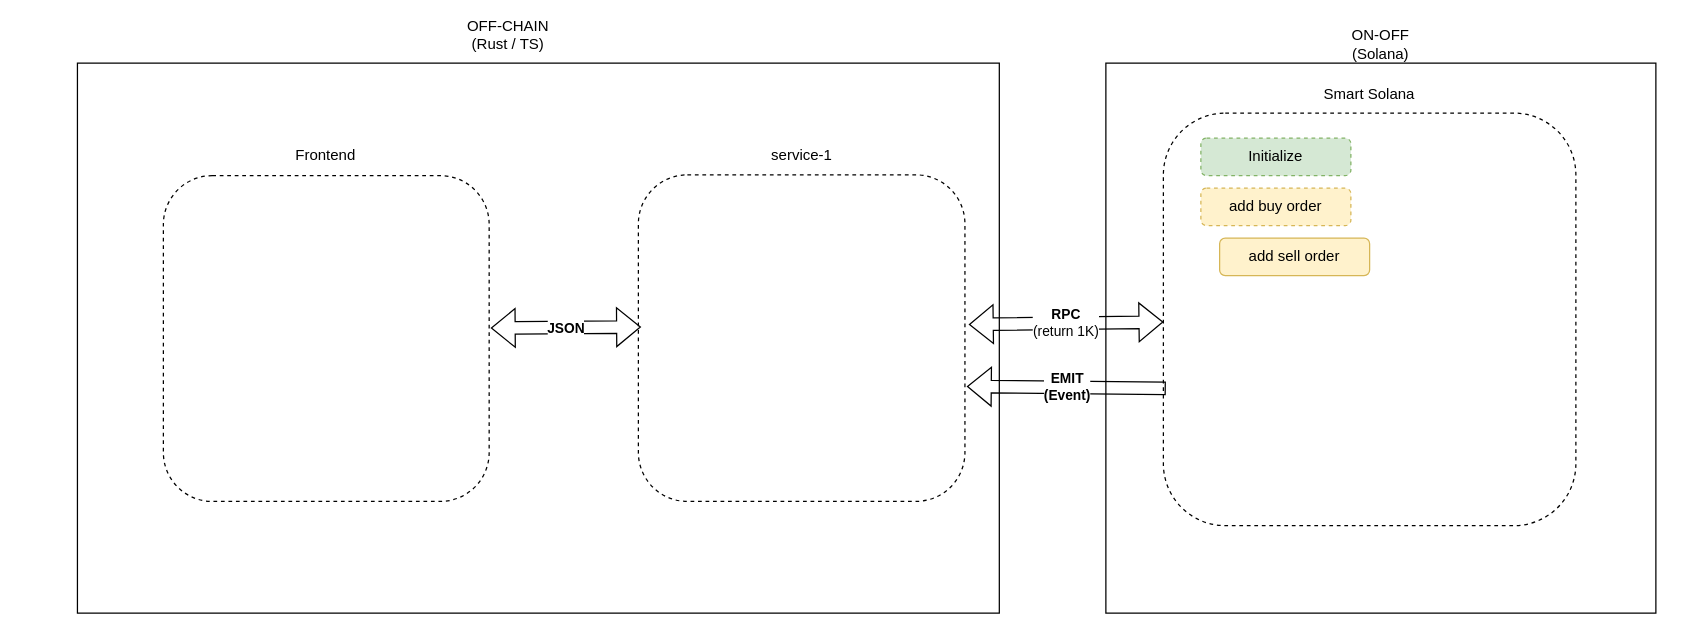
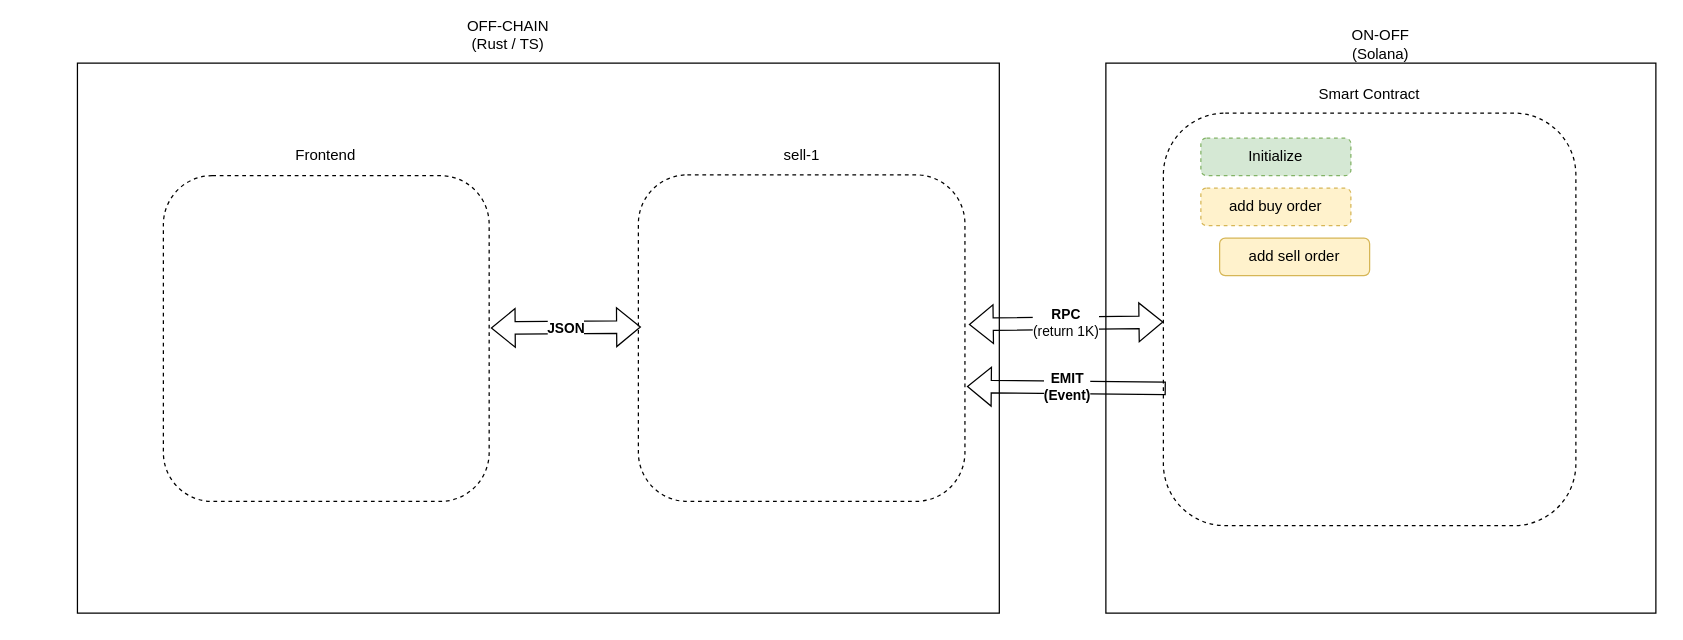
(1369, 94) -> (1369, 94)
(802, 156) -> (802, 156)
